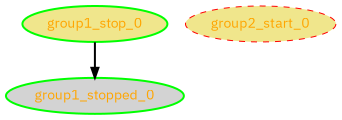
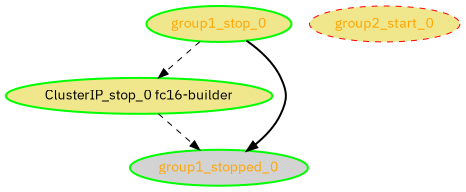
none -> (139, 96)
